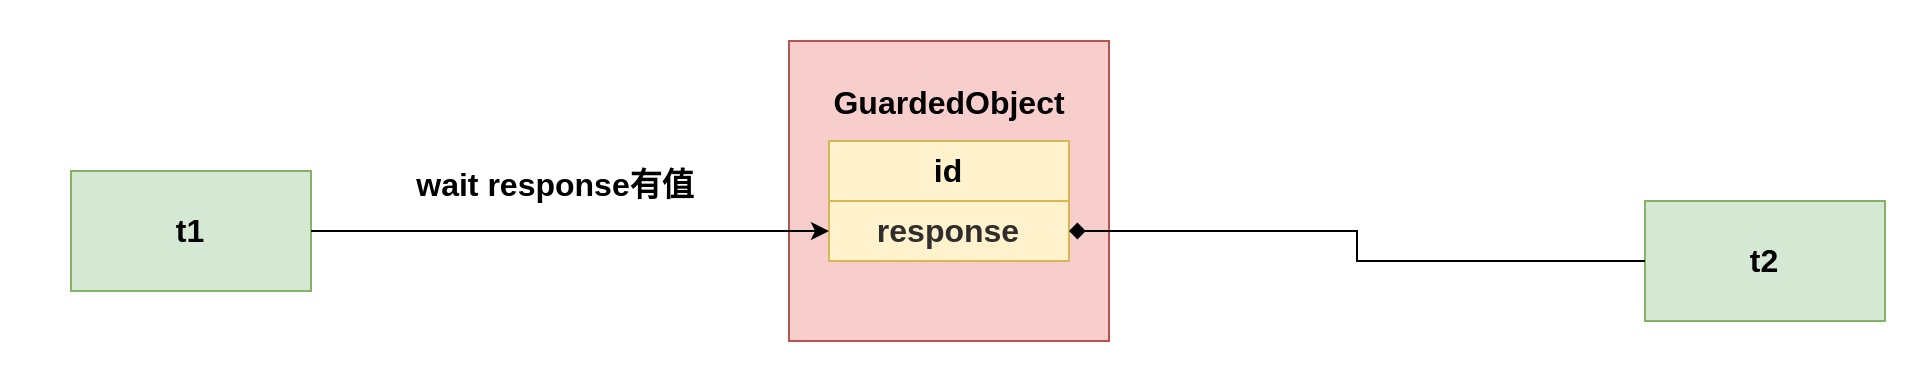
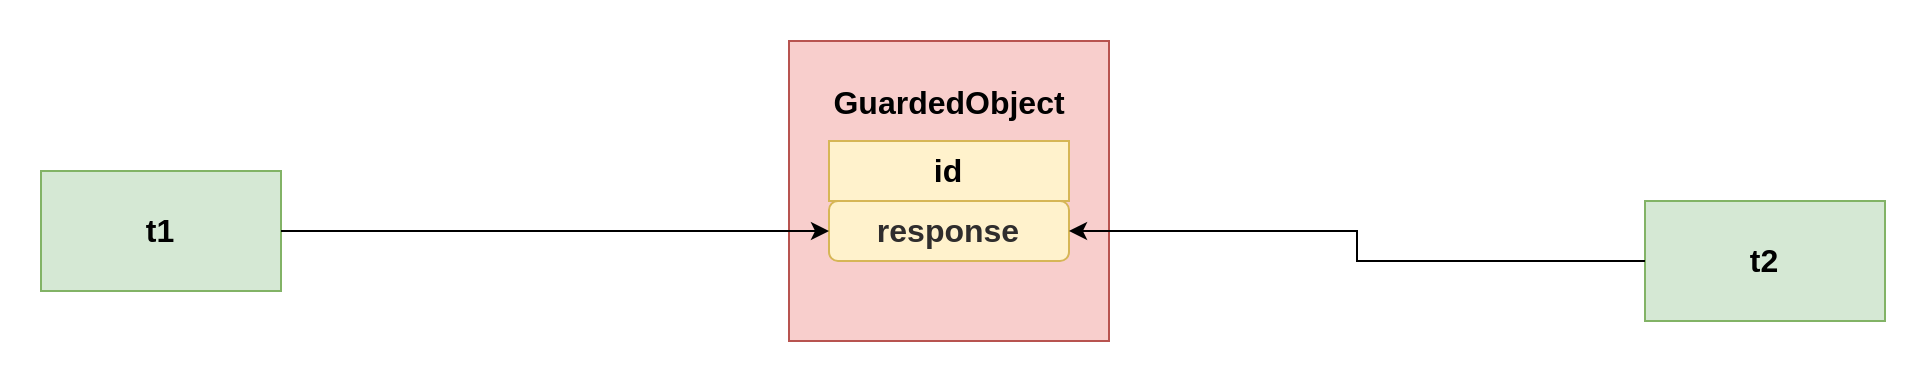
(555, 185) -> none
(191, 231) -> (161, 231)
(949, 231) -> (949, 231)
(1085, 231) -> (1084, 231)
